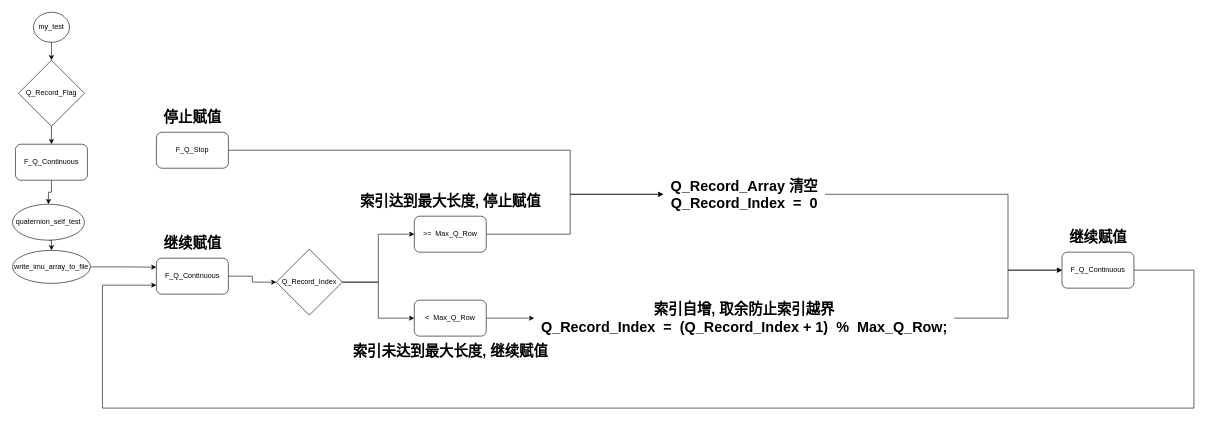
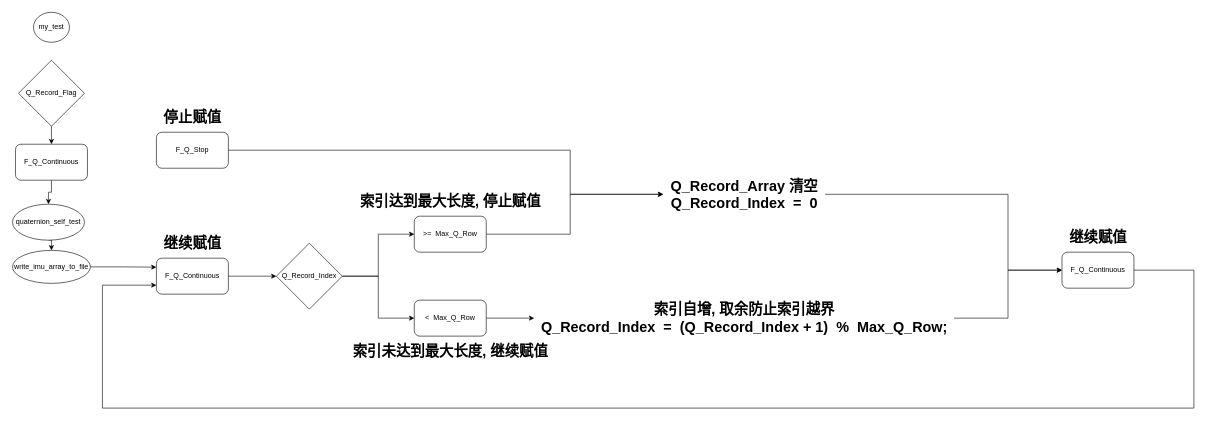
(51, 49) -> none
(309, 282) -> (309, 276)
